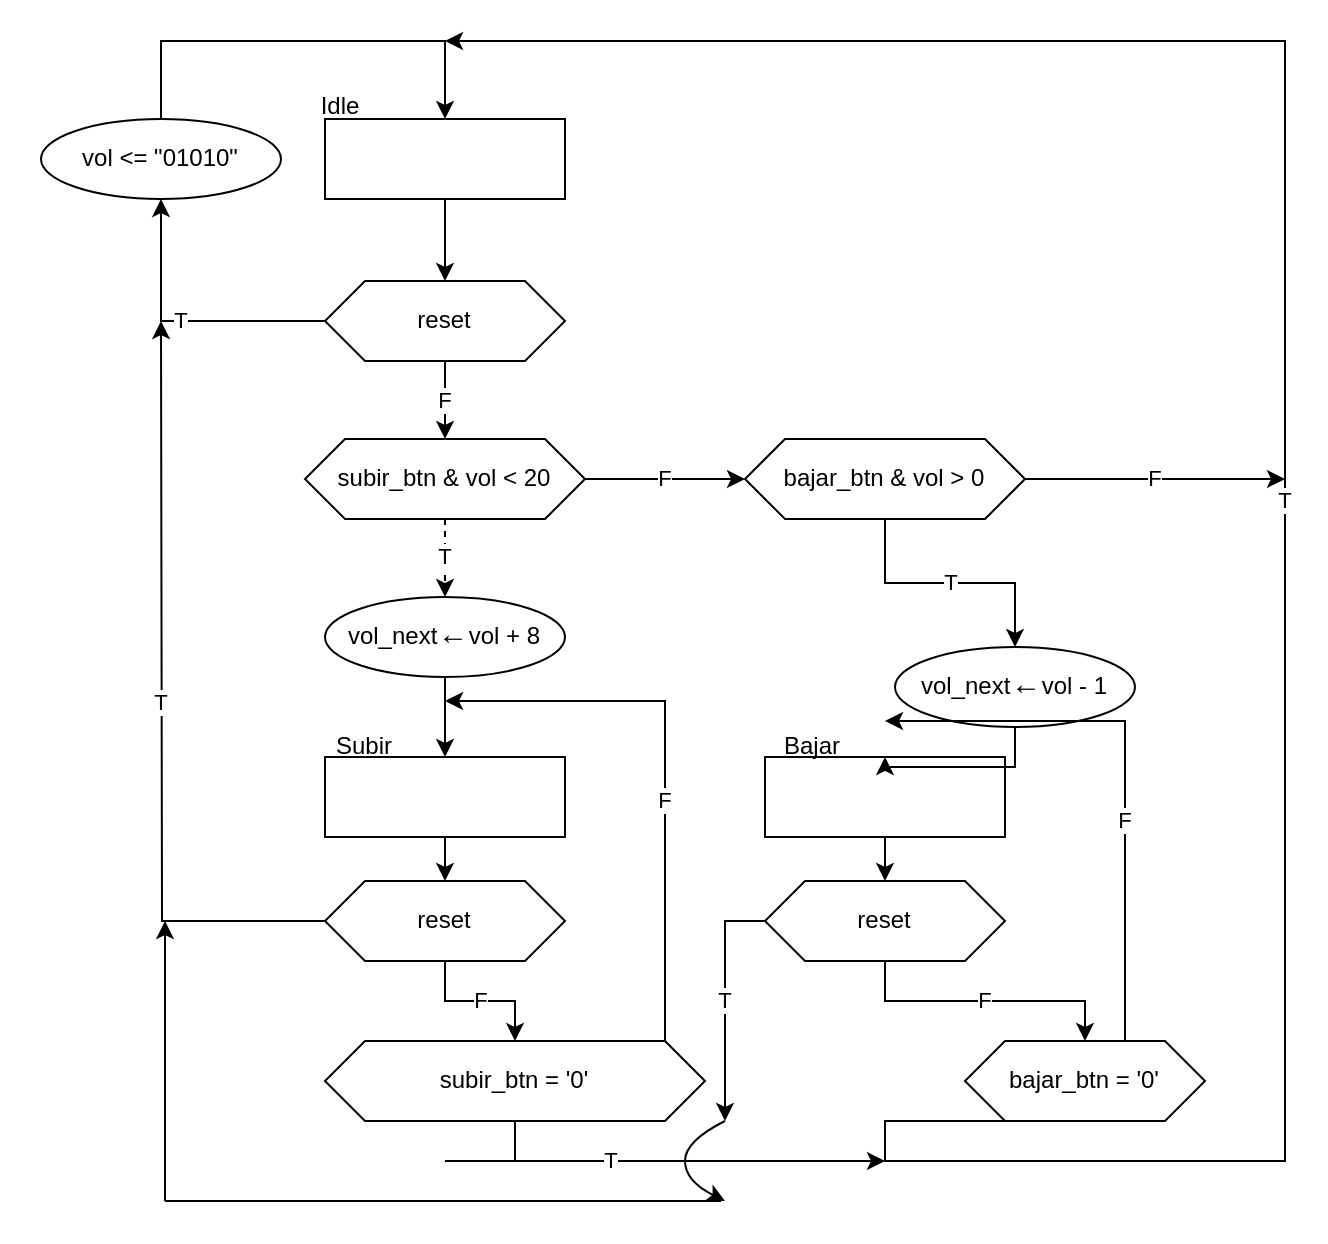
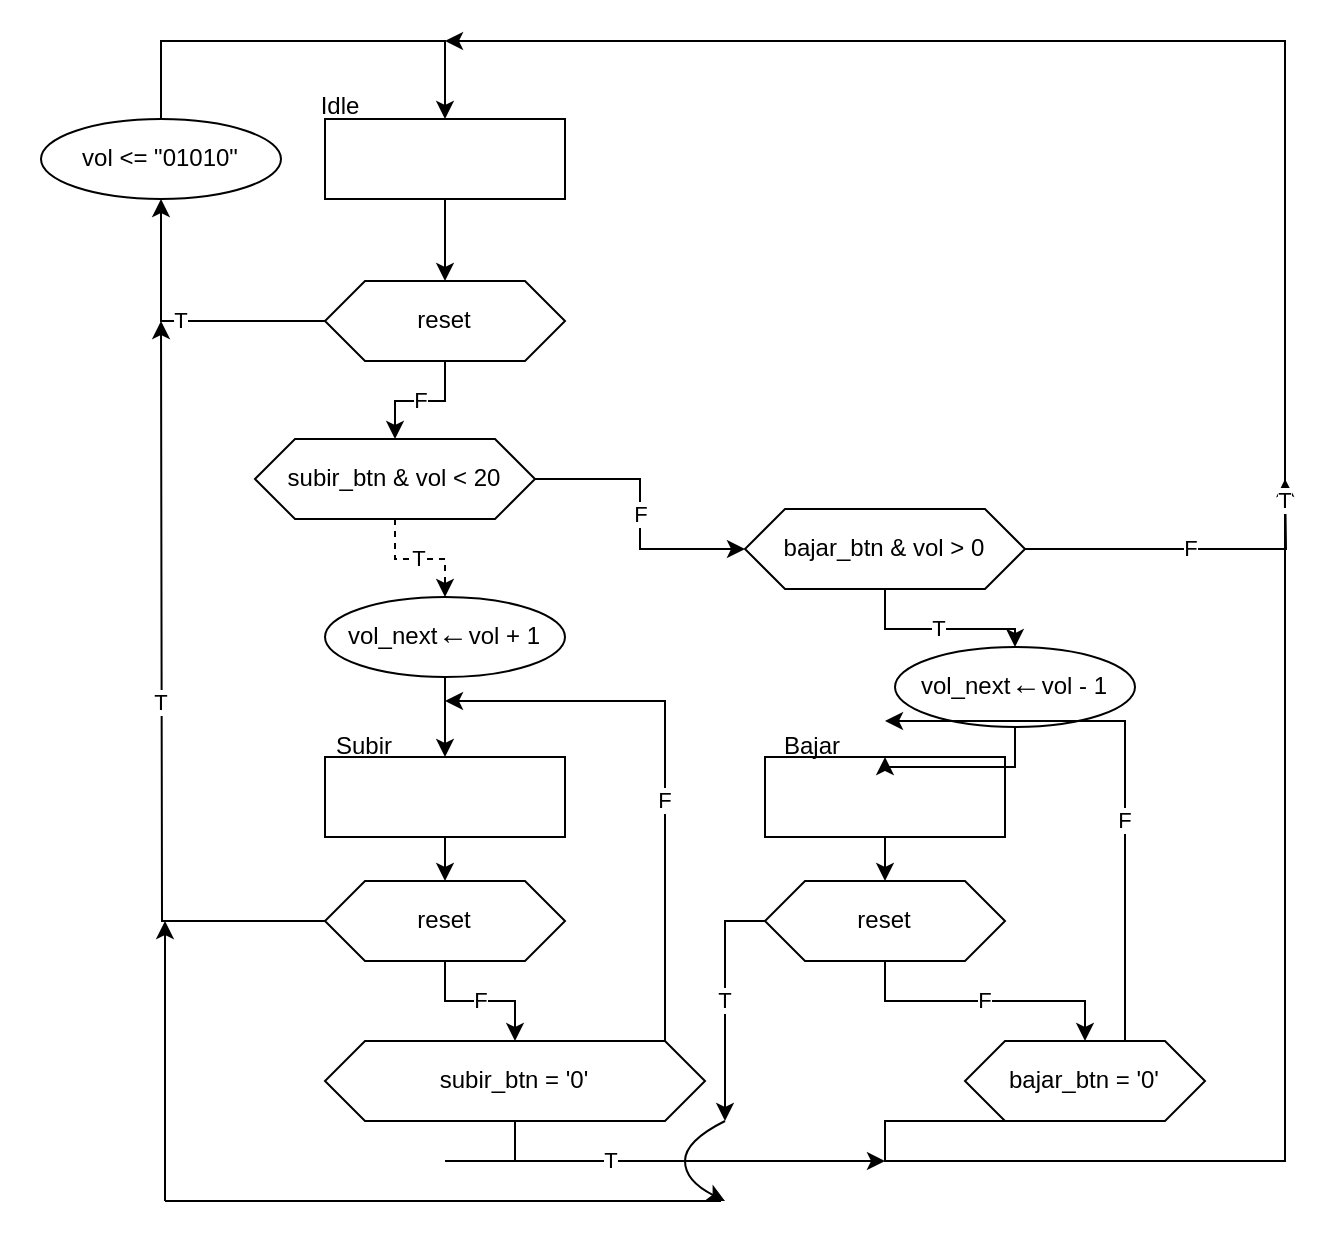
(445, 479) -> (395, 479)
(885, 479) -> (885, 549)
(445, 637) -> (445, 637)
